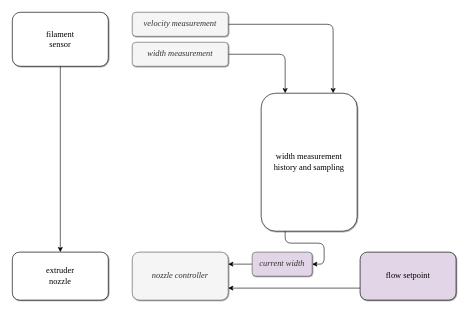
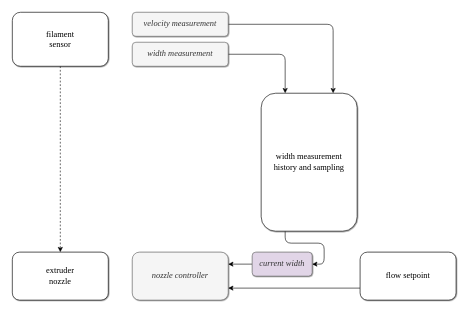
(60, 156) -> (60, 156)
(408, 276) -> (408, 276)
